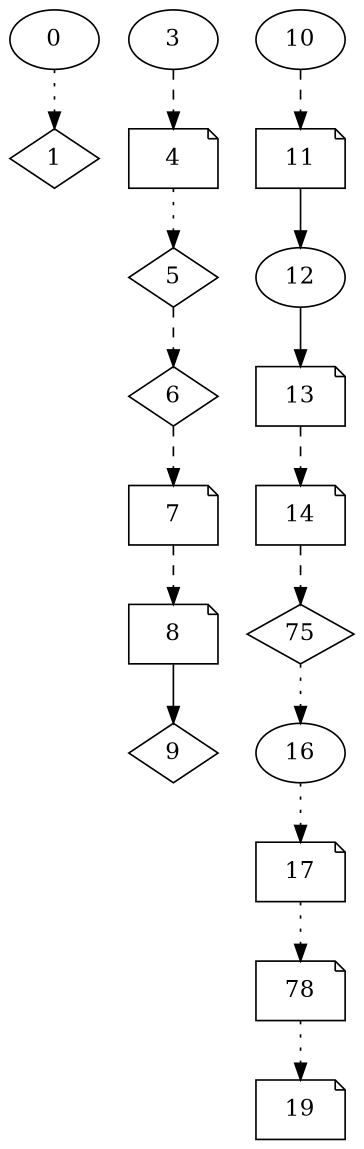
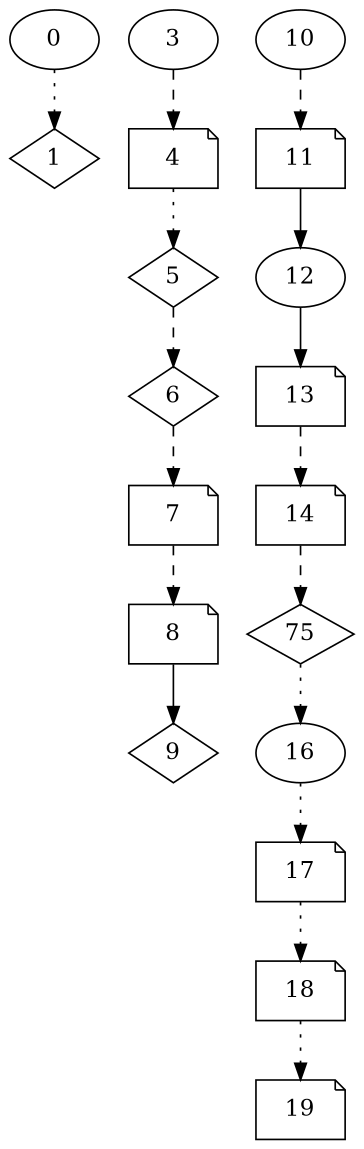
(301, 991) -> (301, 991)
